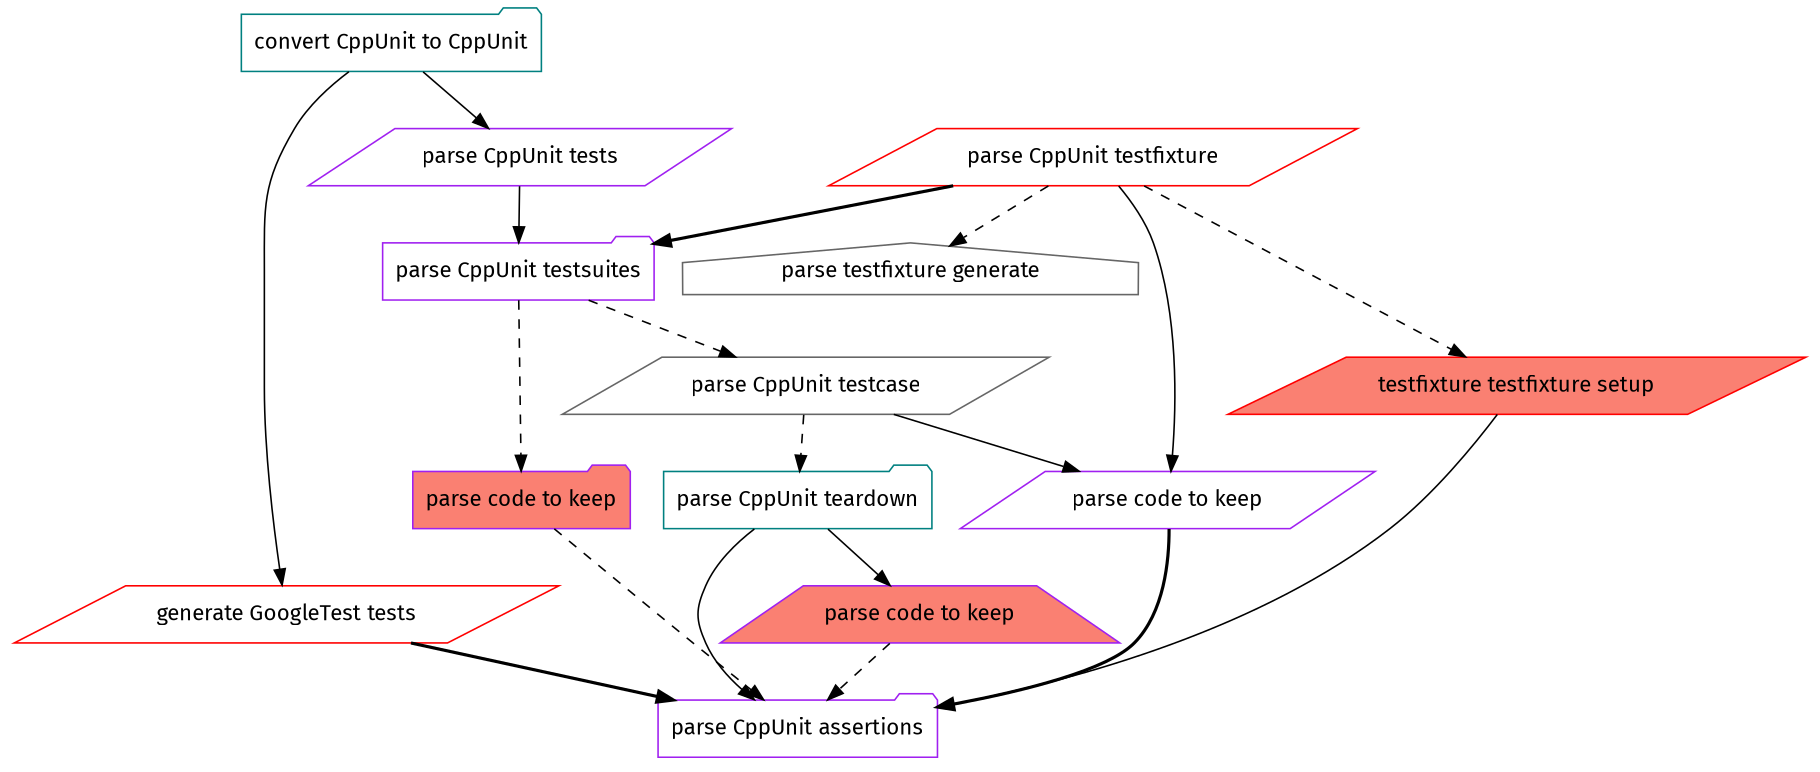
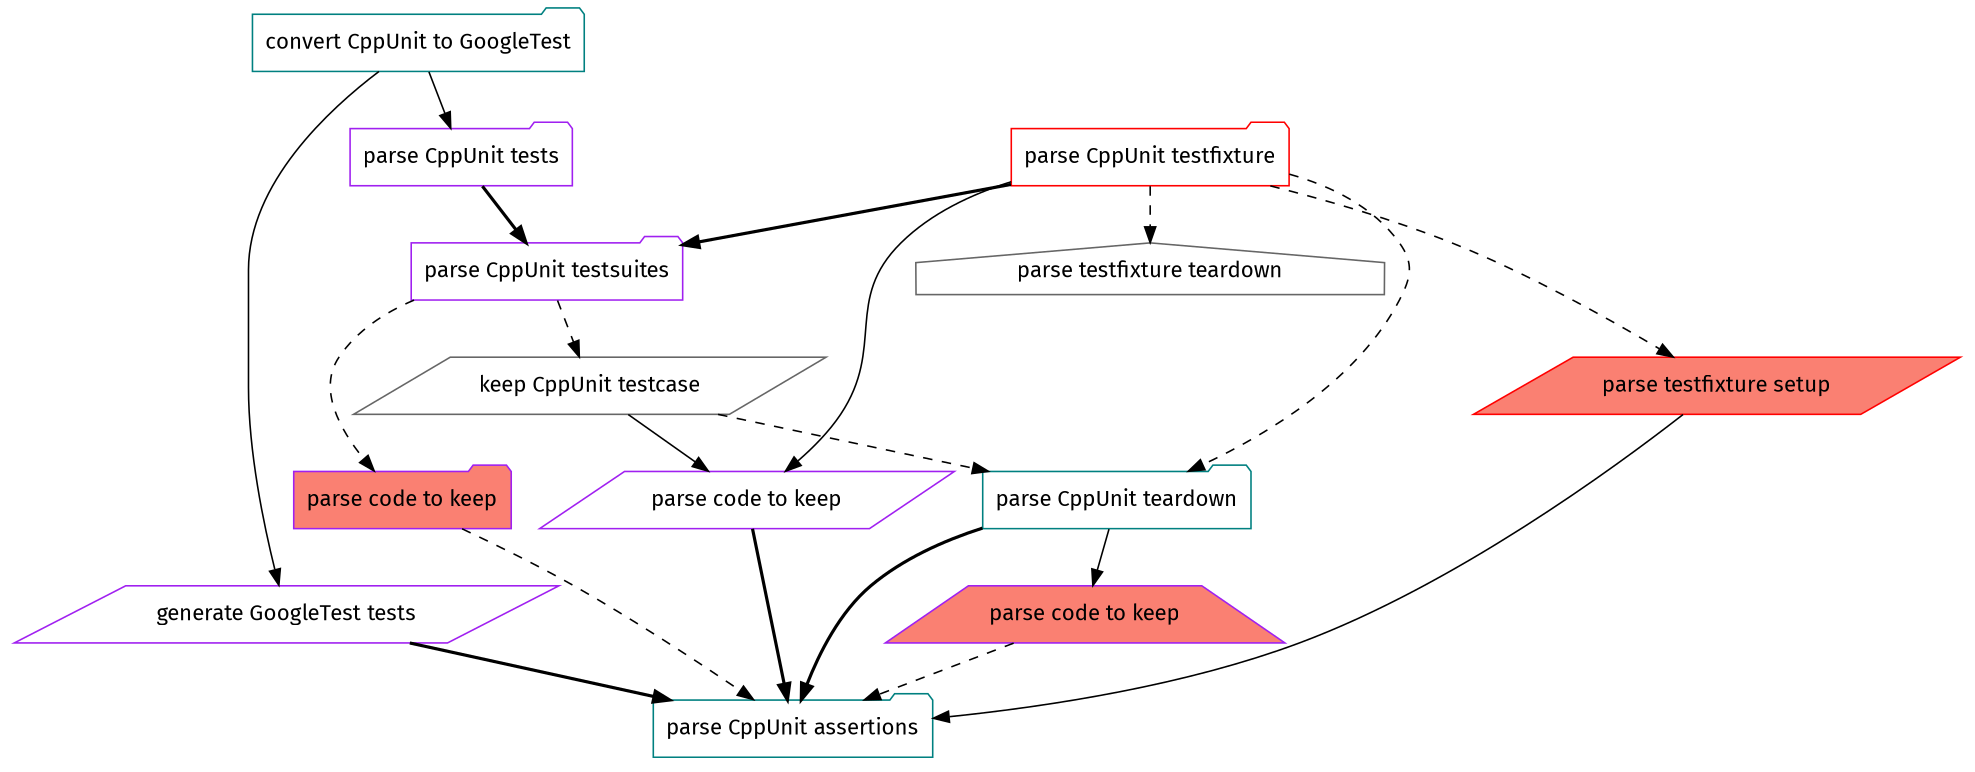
(391, 43) -> (418, 43)
(520, 157) -> (461, 157)
(1093, 157) -> (1150, 157)
(519, 207) -> (499, 208)
(910, 271) -> (1150, 271)
none -> (1382, 329)
(806, 386) -> (590, 386)
(1517, 386) -> (1717, 386)
(699, 606) -> (874, 583)
(287, 614) -> (287, 614)
(798, 729) -> (793, 729)
